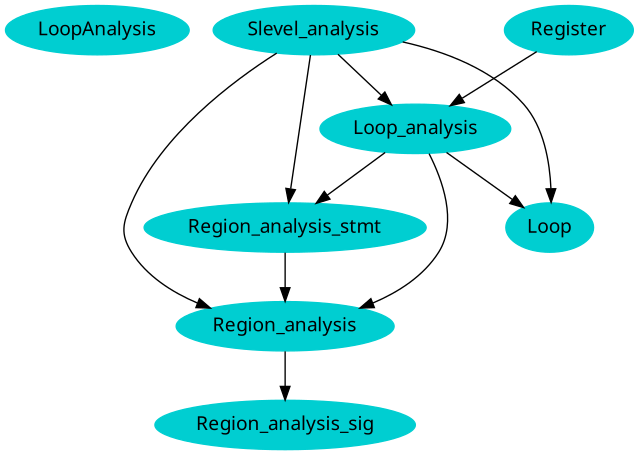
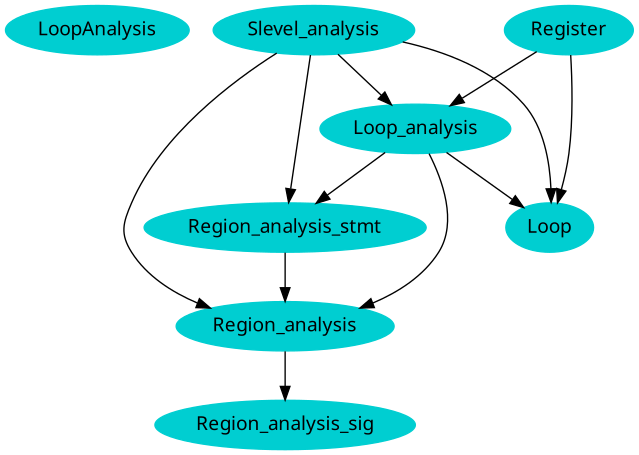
none -> (571, 123)
